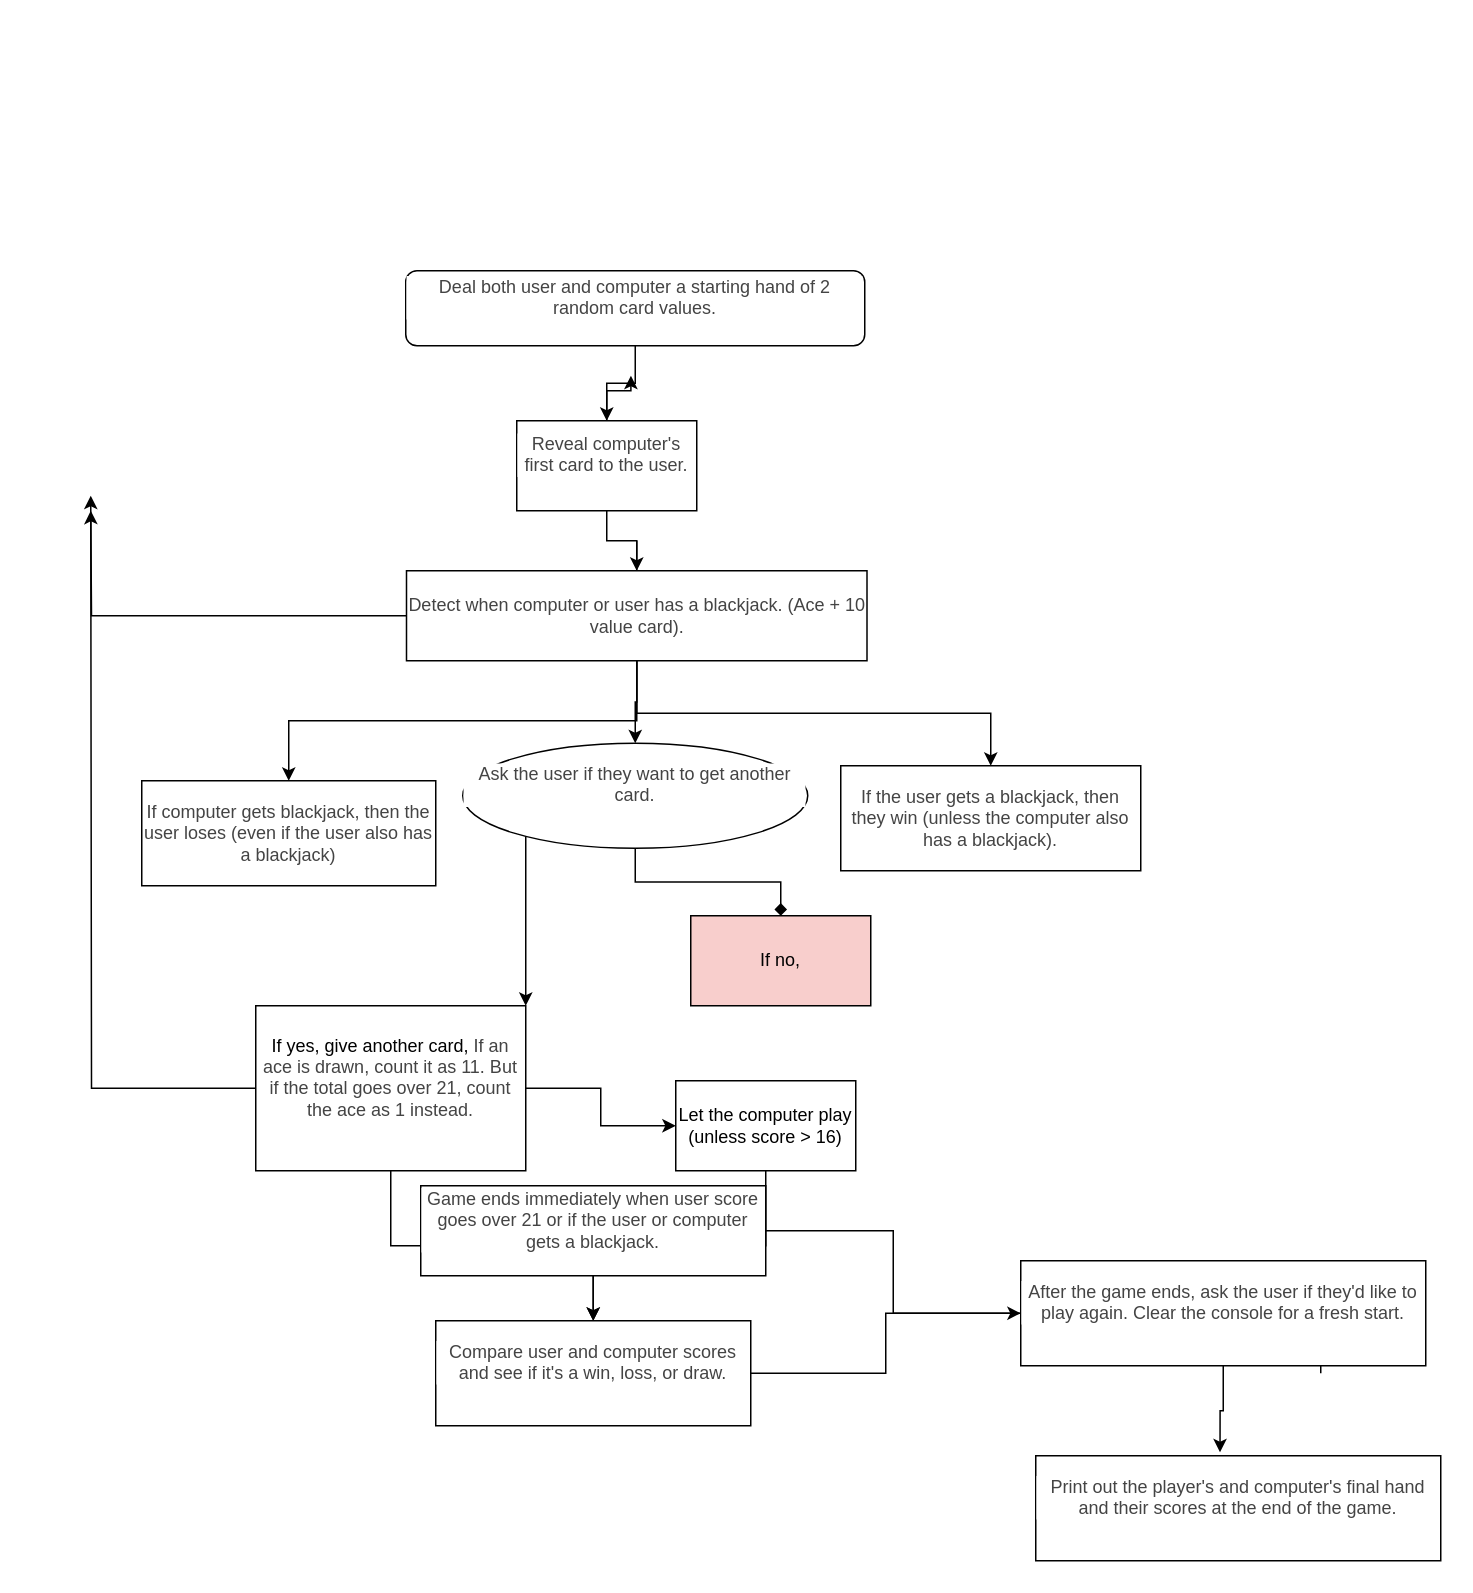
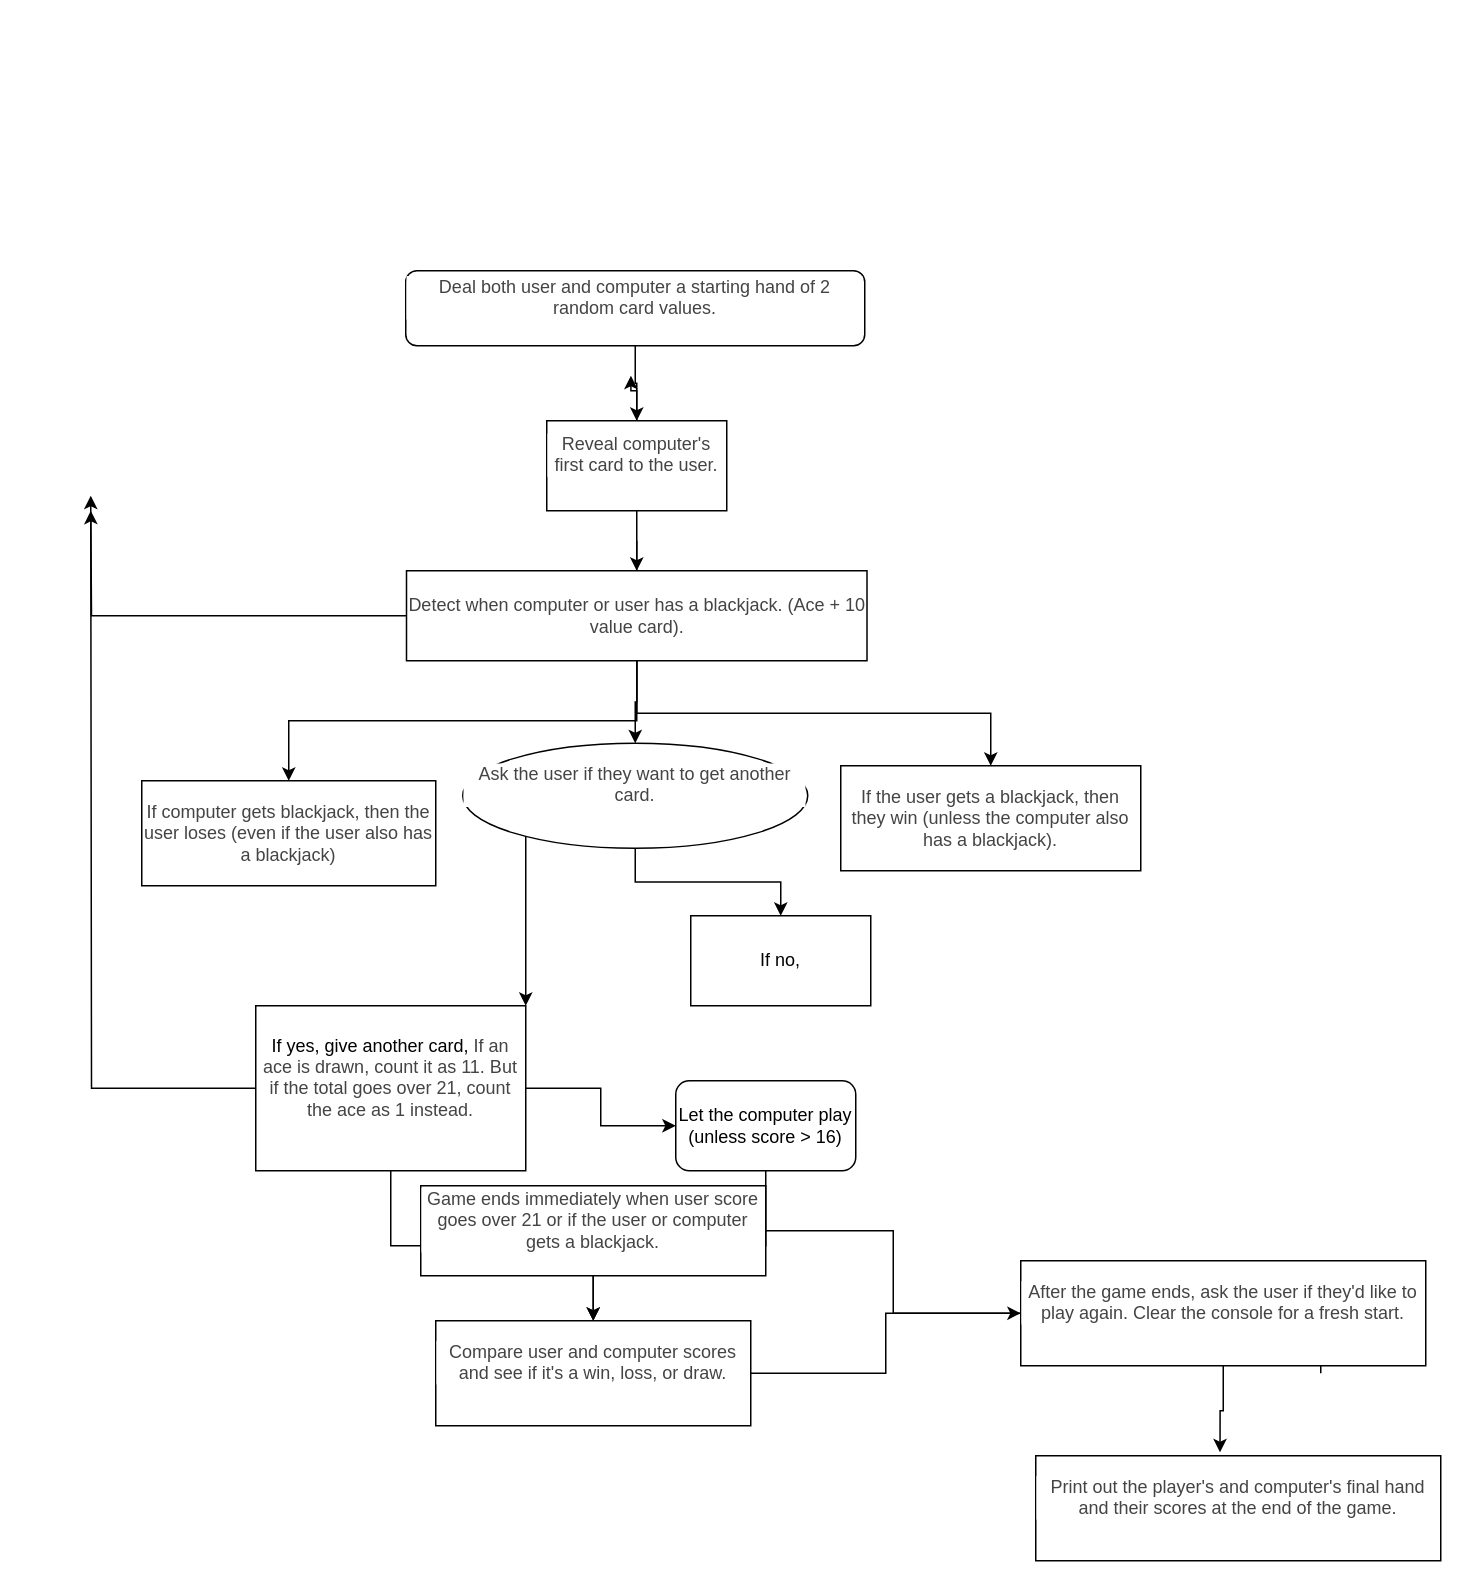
(607, 466) -> (637, 466)
(781, 903) -> (781, 904)
(781, 961) -> (781, 961)
(766, 1126) -> (766, 1126)
